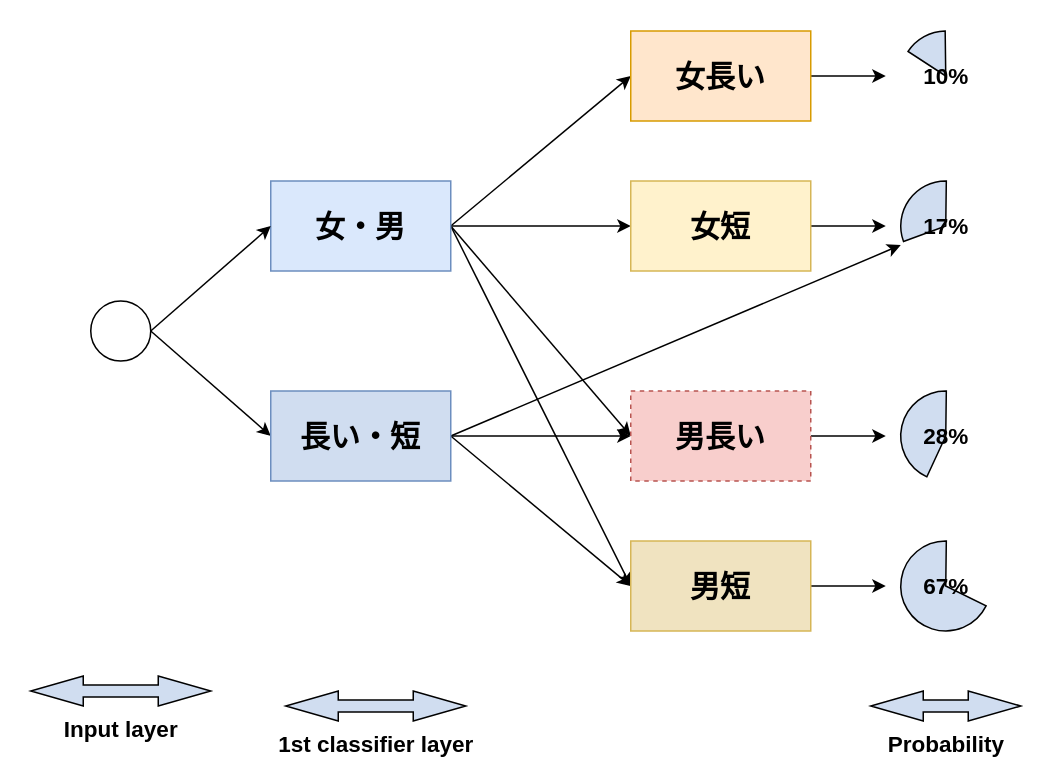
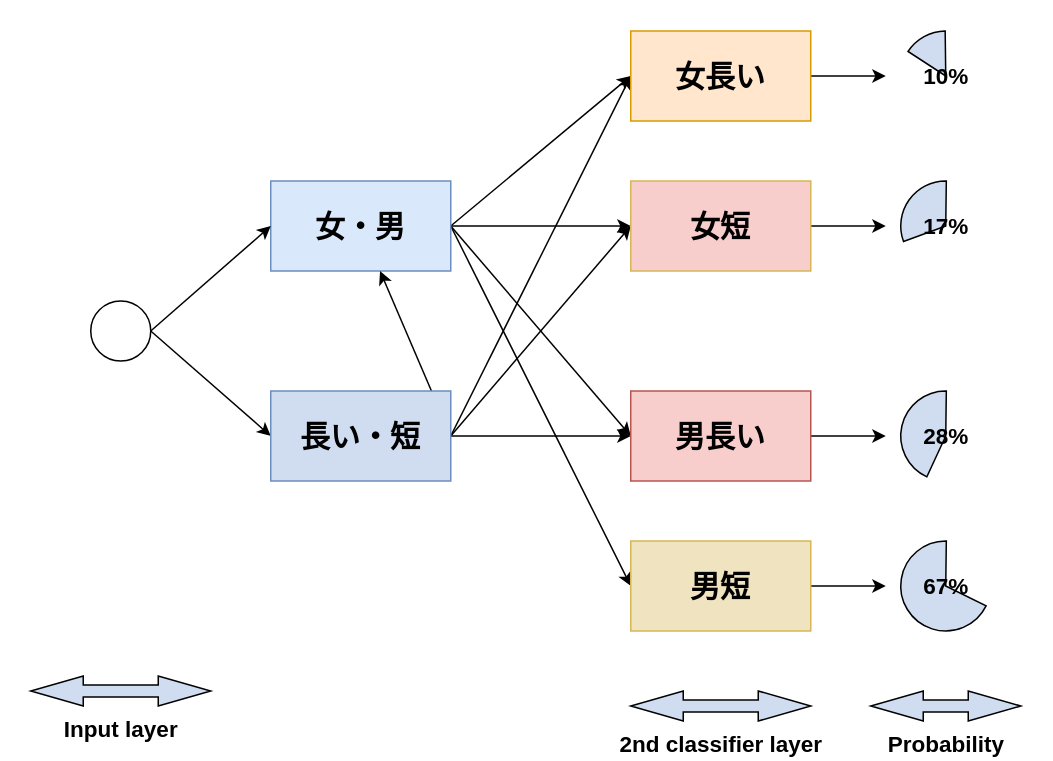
(721, 226) -> (721, 226)
none -> (542, 254)
(674, 341) -> (539, 332)
(721, 436) -> (721, 436)
(538, 508) -> (408, 336)
(376, 706) -> none
none -> (721, 706)
